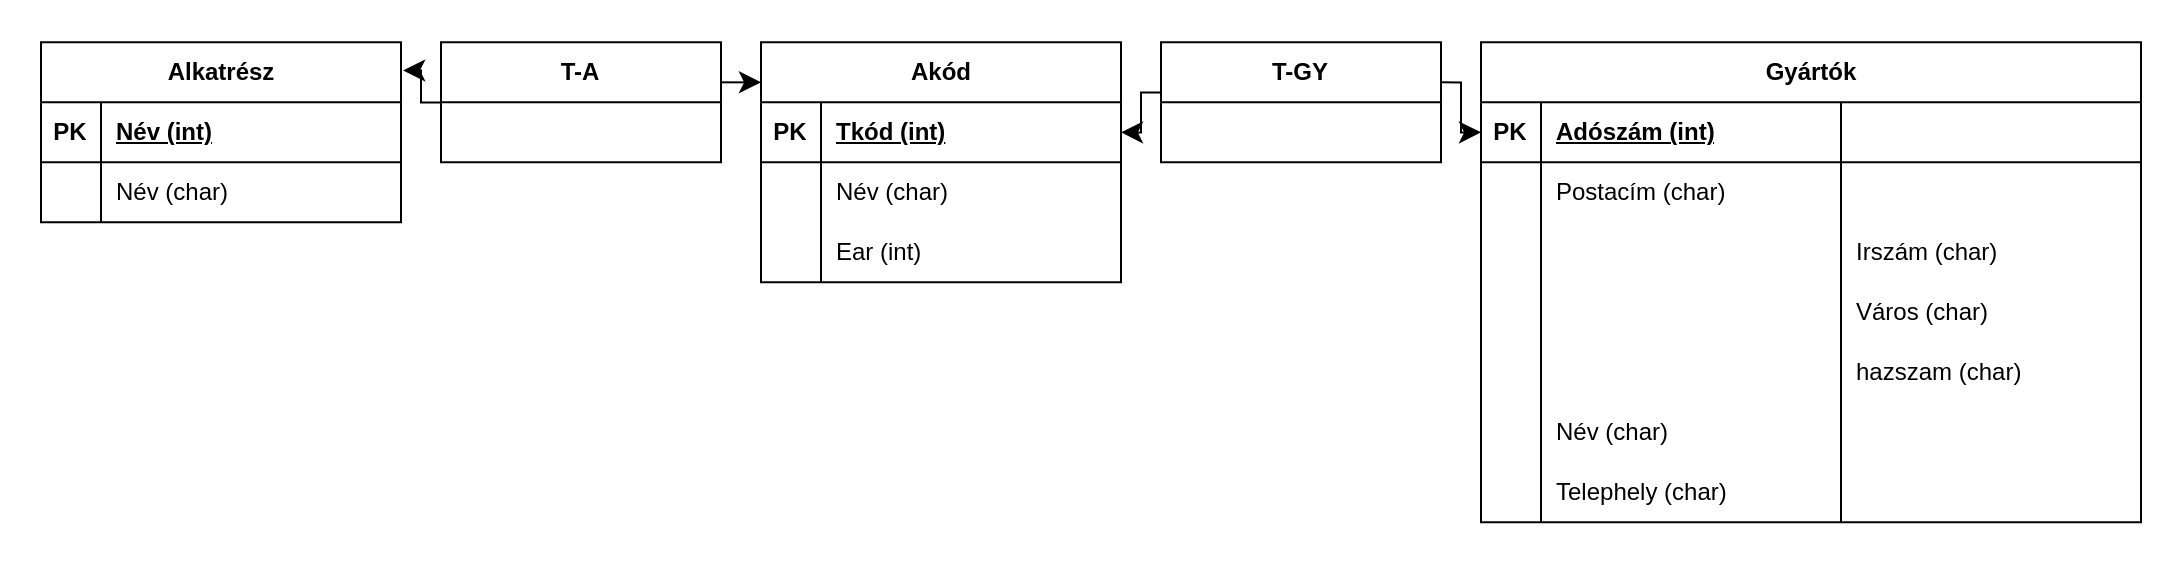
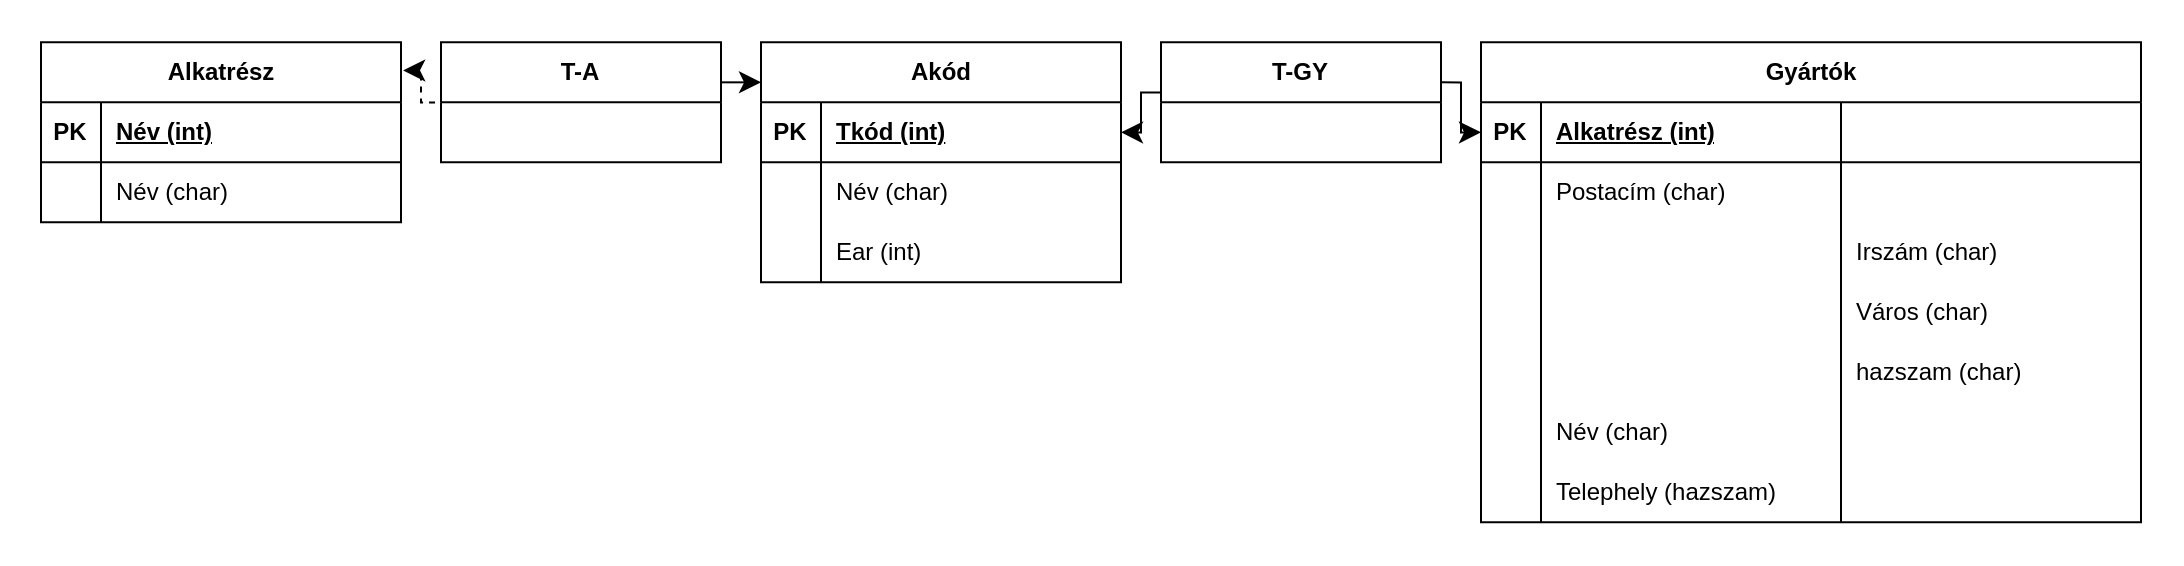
(421, 97) -> (421, 97)
(1638, 133) -> (1648, 133)
(1655, 493) -> (1675, 493)
